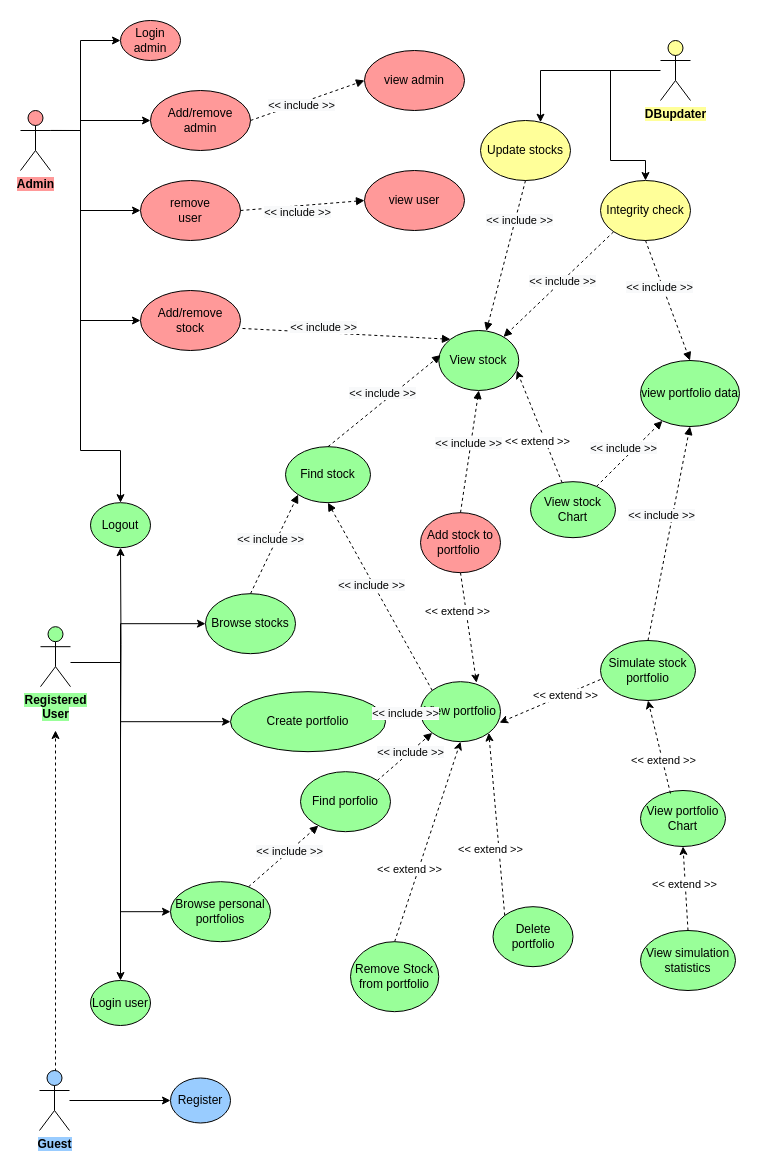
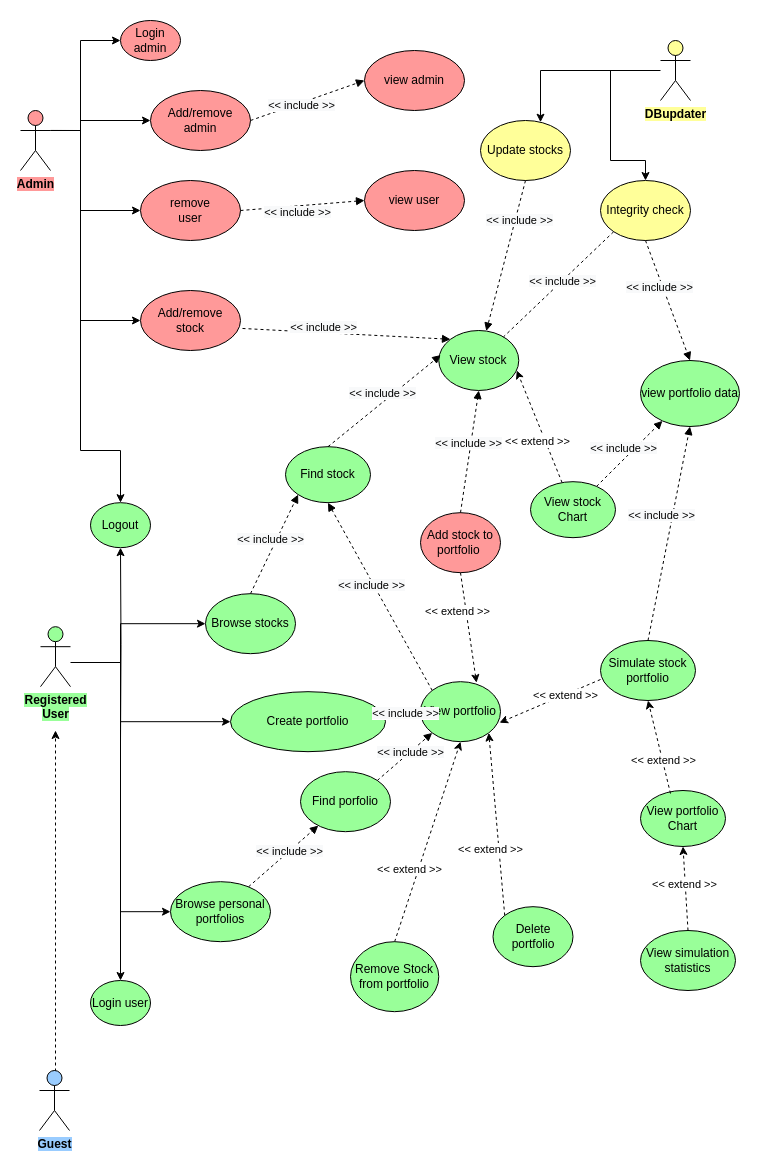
(510, 331) -> (508, 333)
(117, 1101) -> none
(201, 1101) -> none
